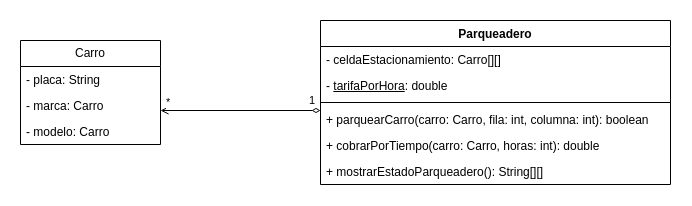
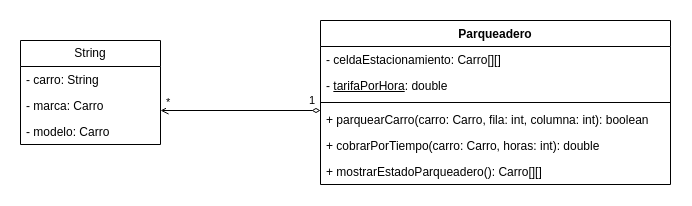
(91, 54) -> (91, 54)
(69, 81) -> (71, 81)
(455, 173) -> (453, 173)
